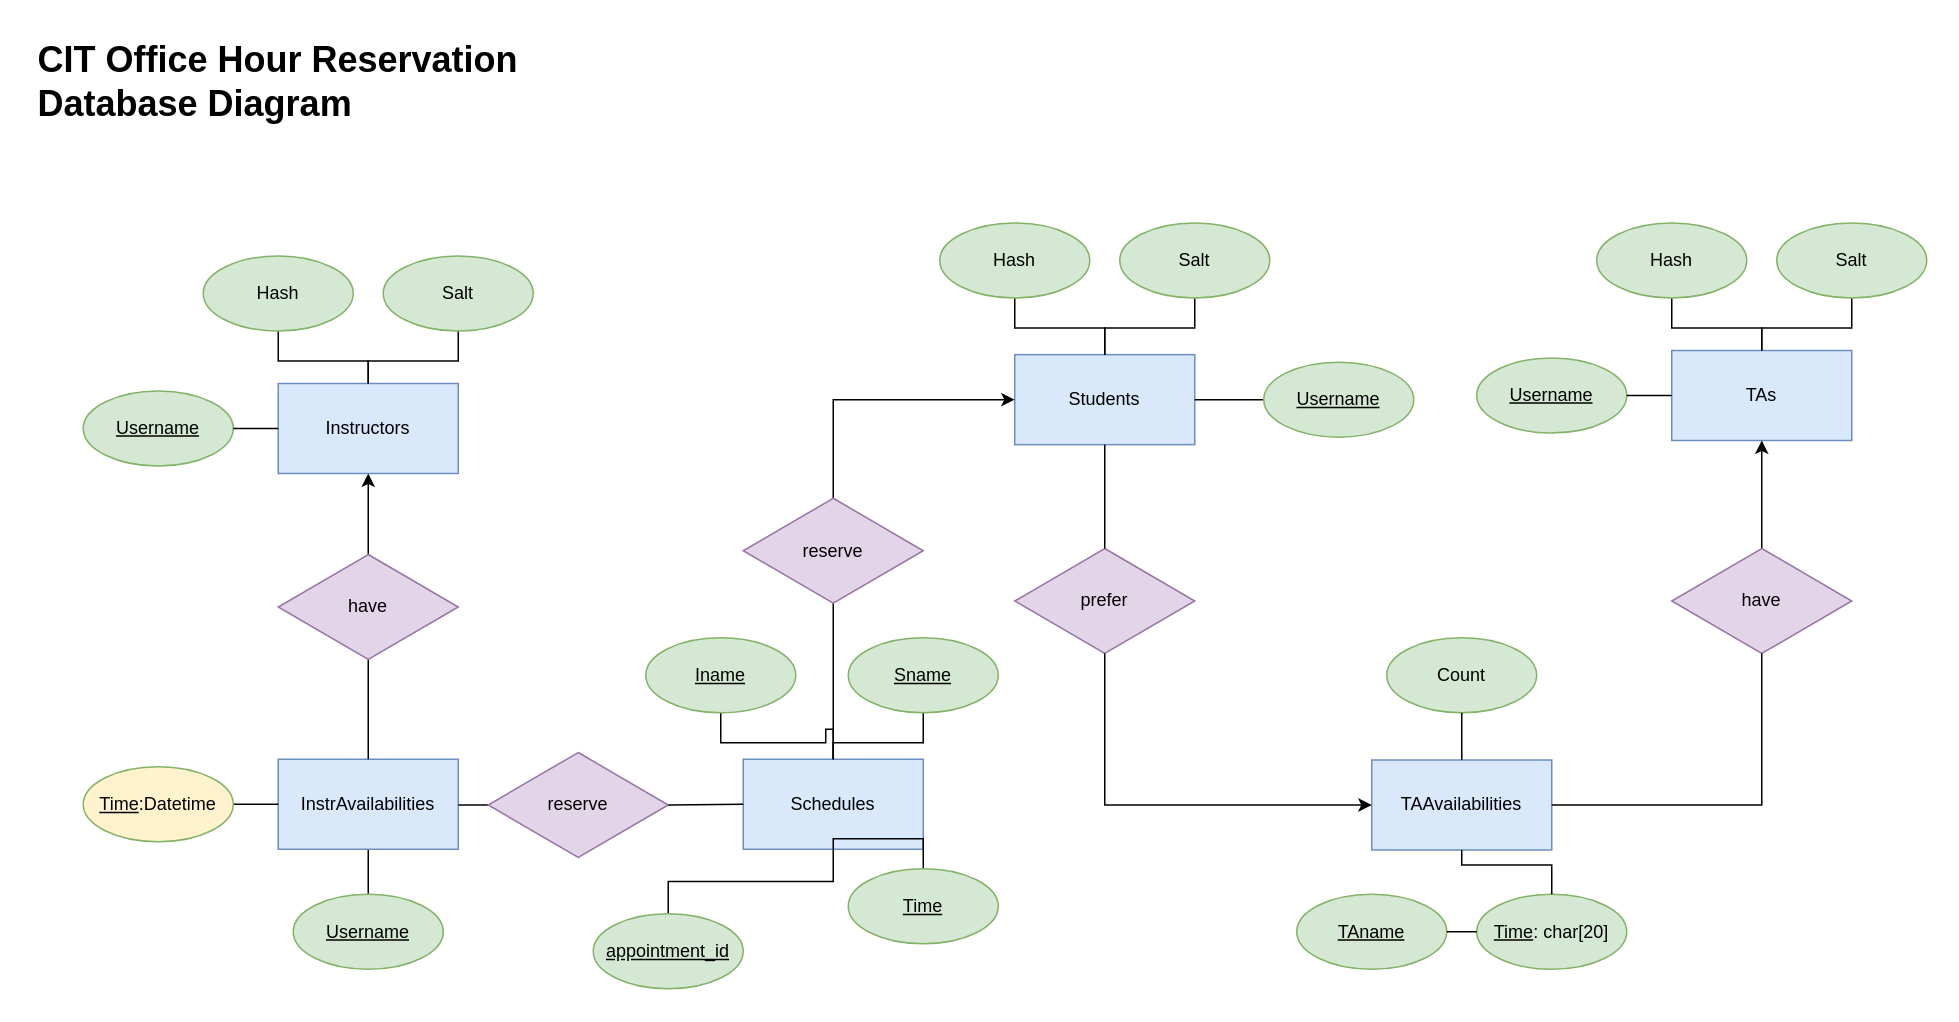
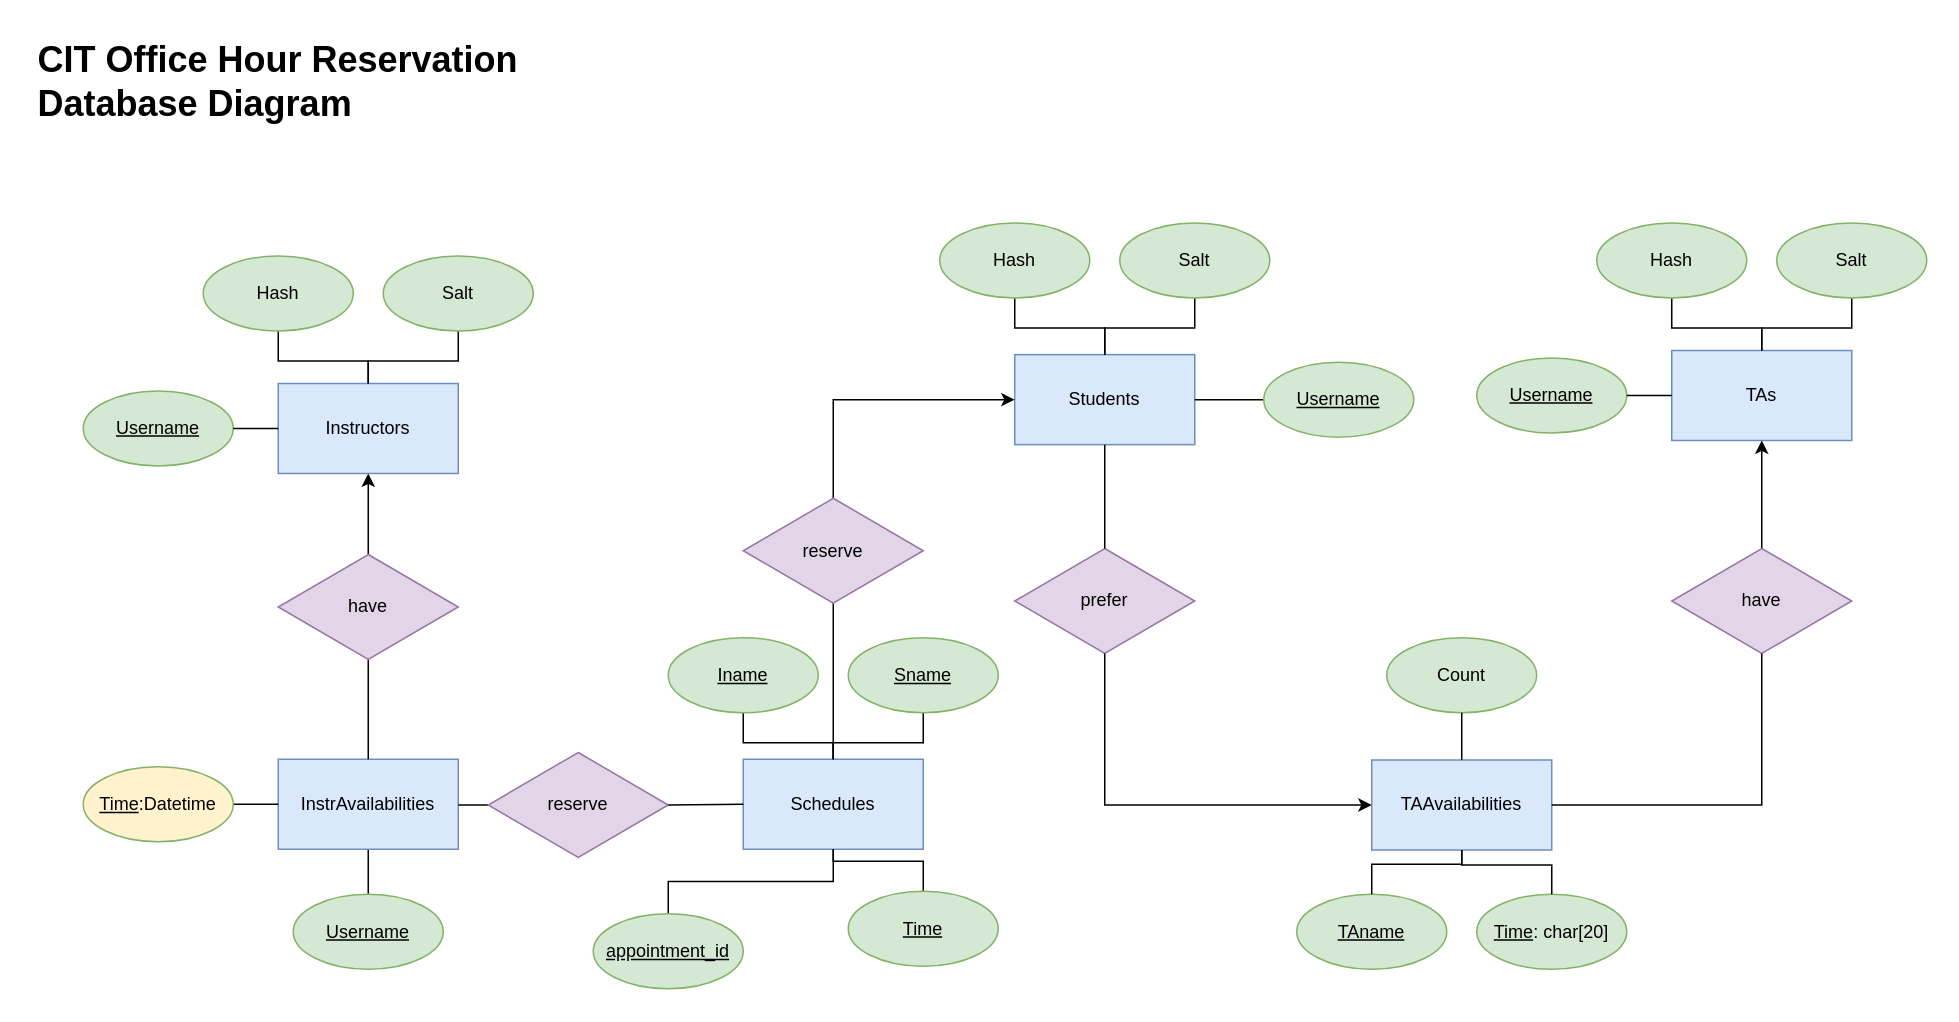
(721, 675) -> (743, 675)
(923, 906) -> (923, 929)
(1462, 932) -> (1400, 864)
